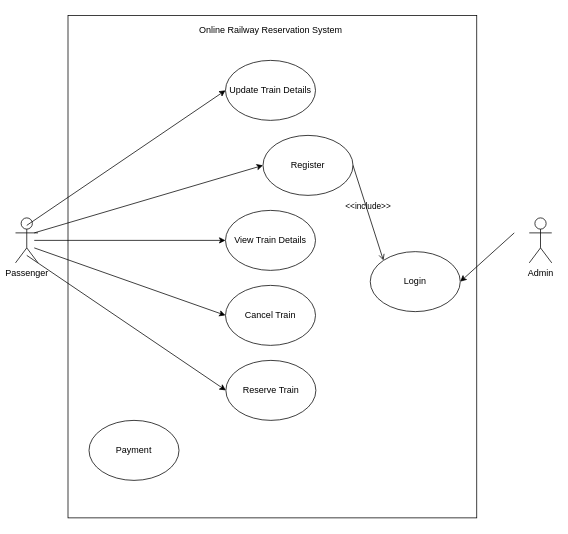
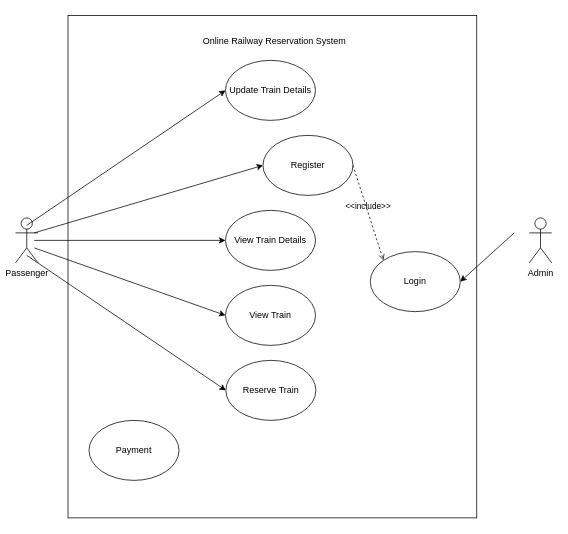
(271, 30) -> (275, 42)
(368, 211) -> (368, 211)
(270, 315) -> (270, 315)
